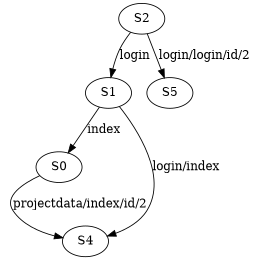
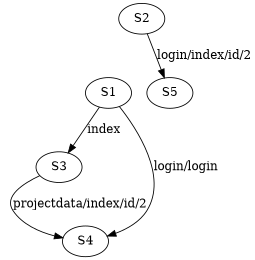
(120, 50) -> none
(204, 56) -> (204, 56)
(59, 167) -> (59, 167)
(186, 167) -> (186, 167)
